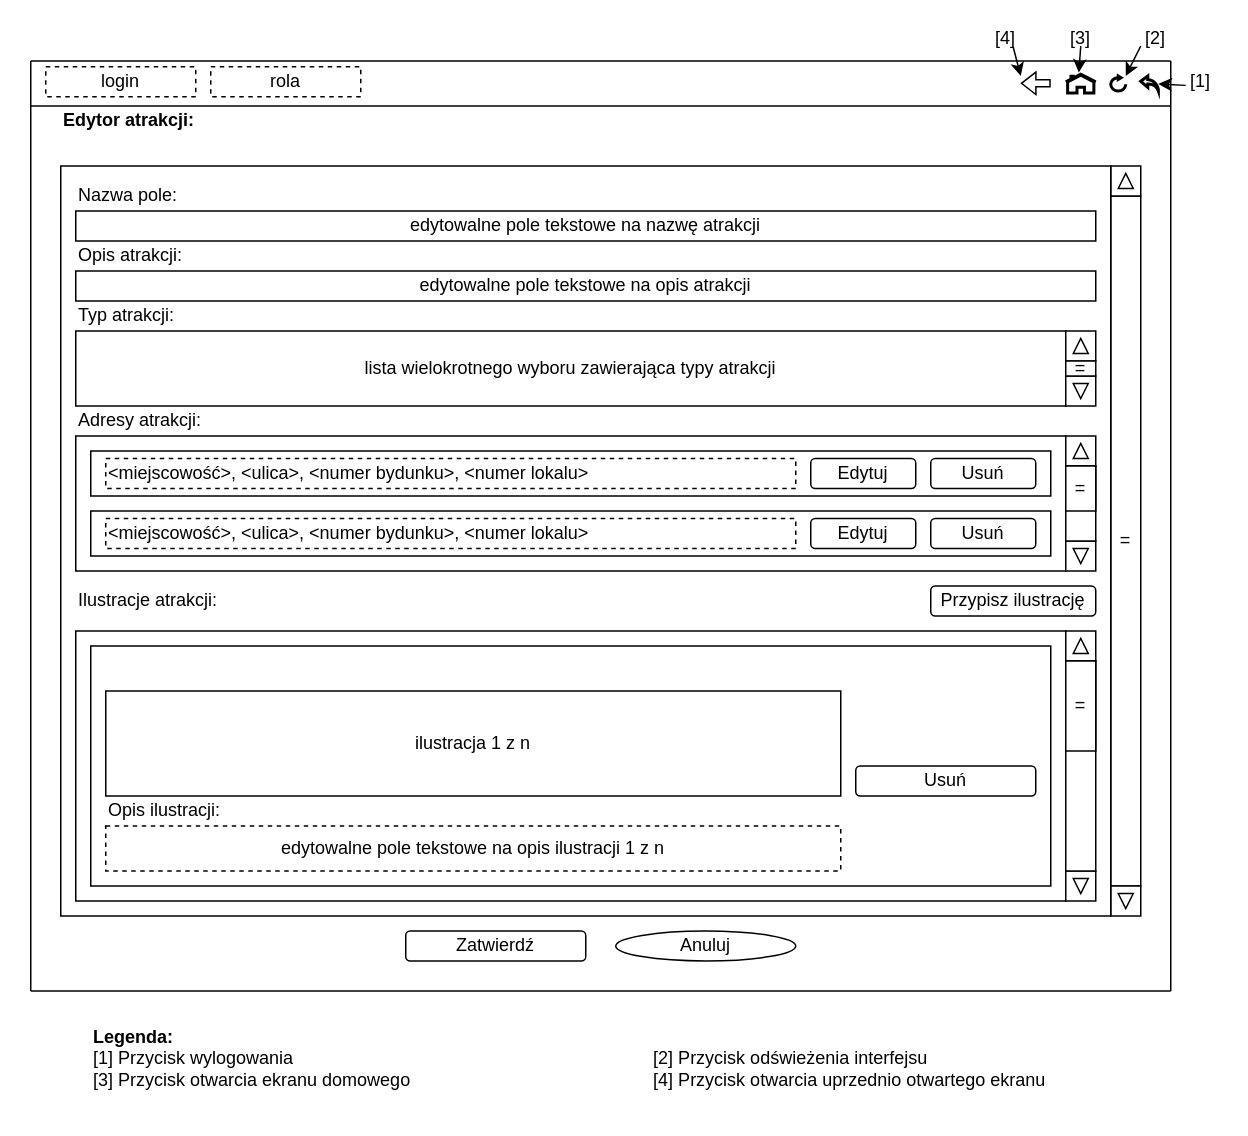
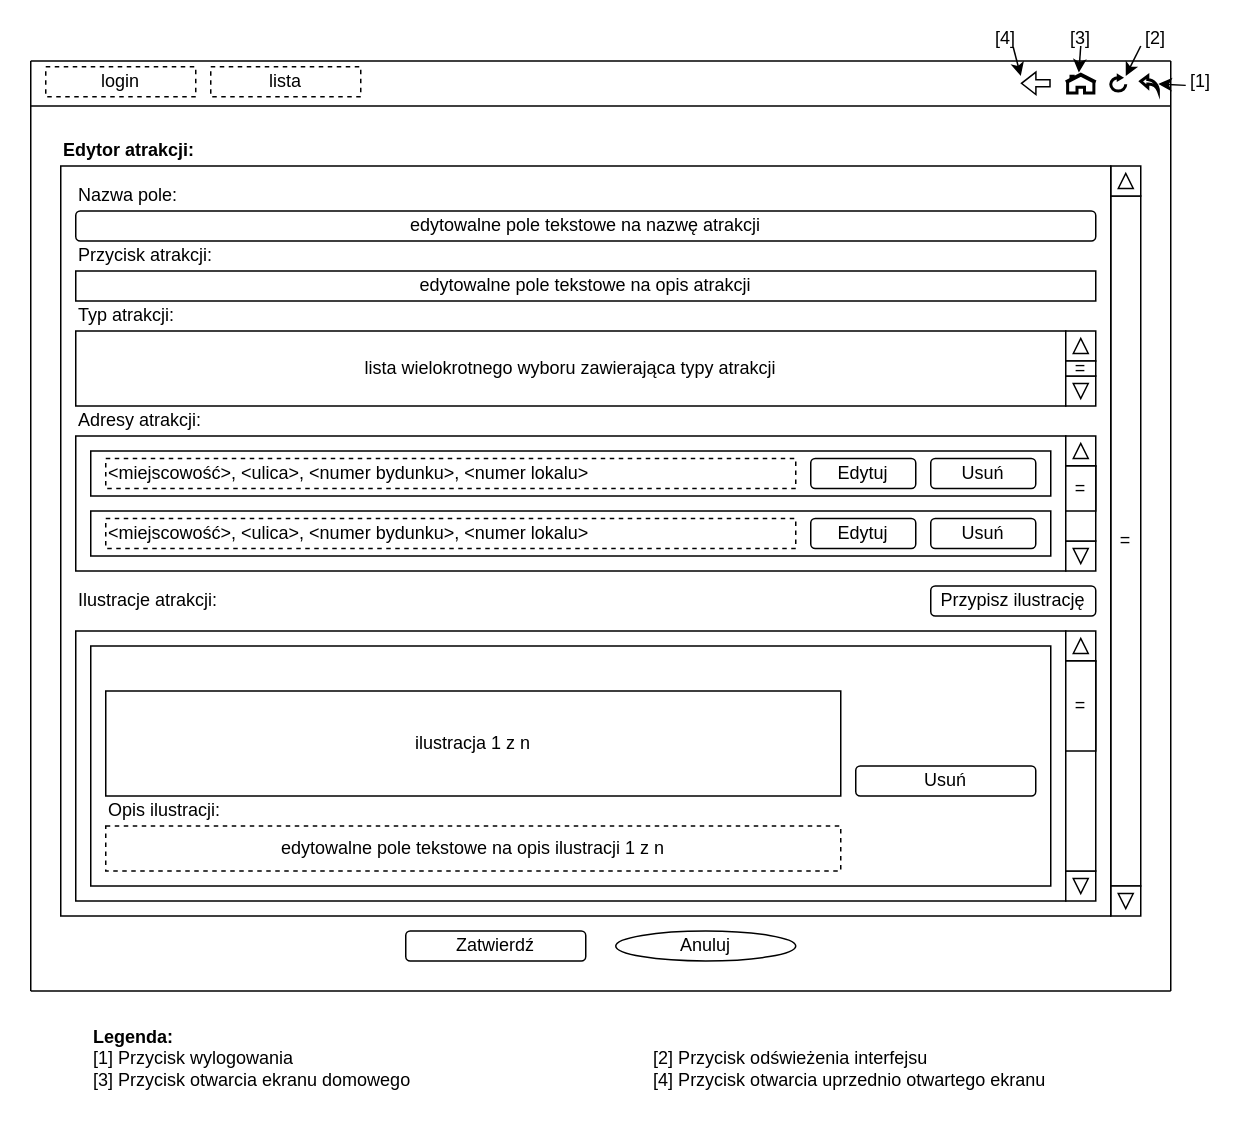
(286, 82) -> (286, 82)
(601, 121) -> (601, 151)
(586, 226) -> (586, 226)
(140, 256) -> (160, 256)
